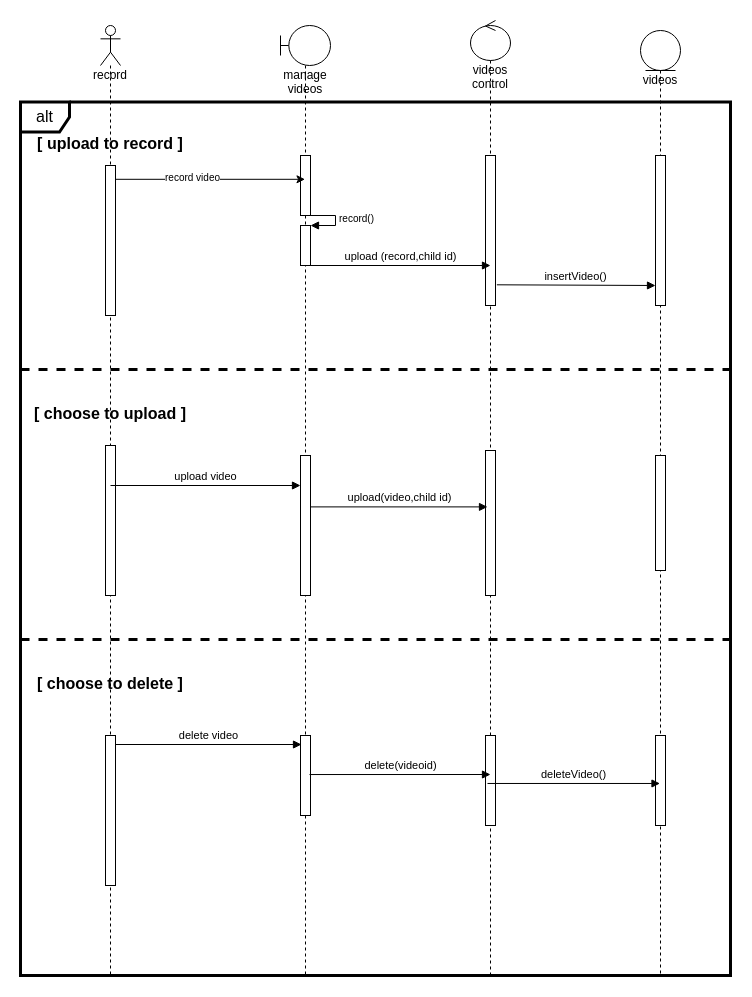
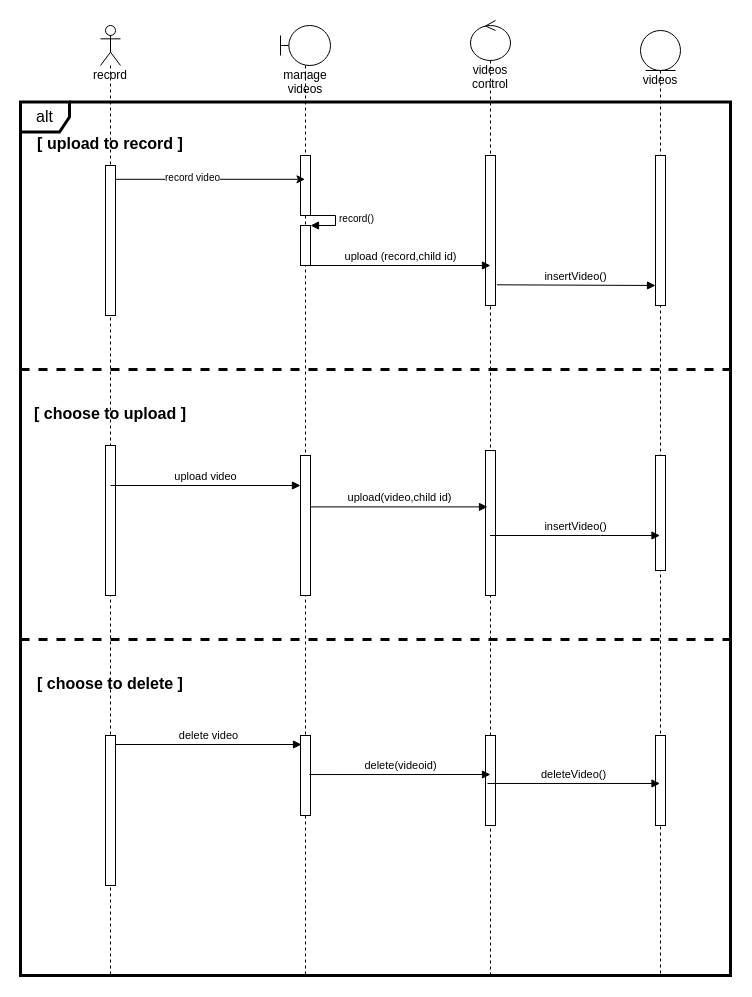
none -> (570, 536)
